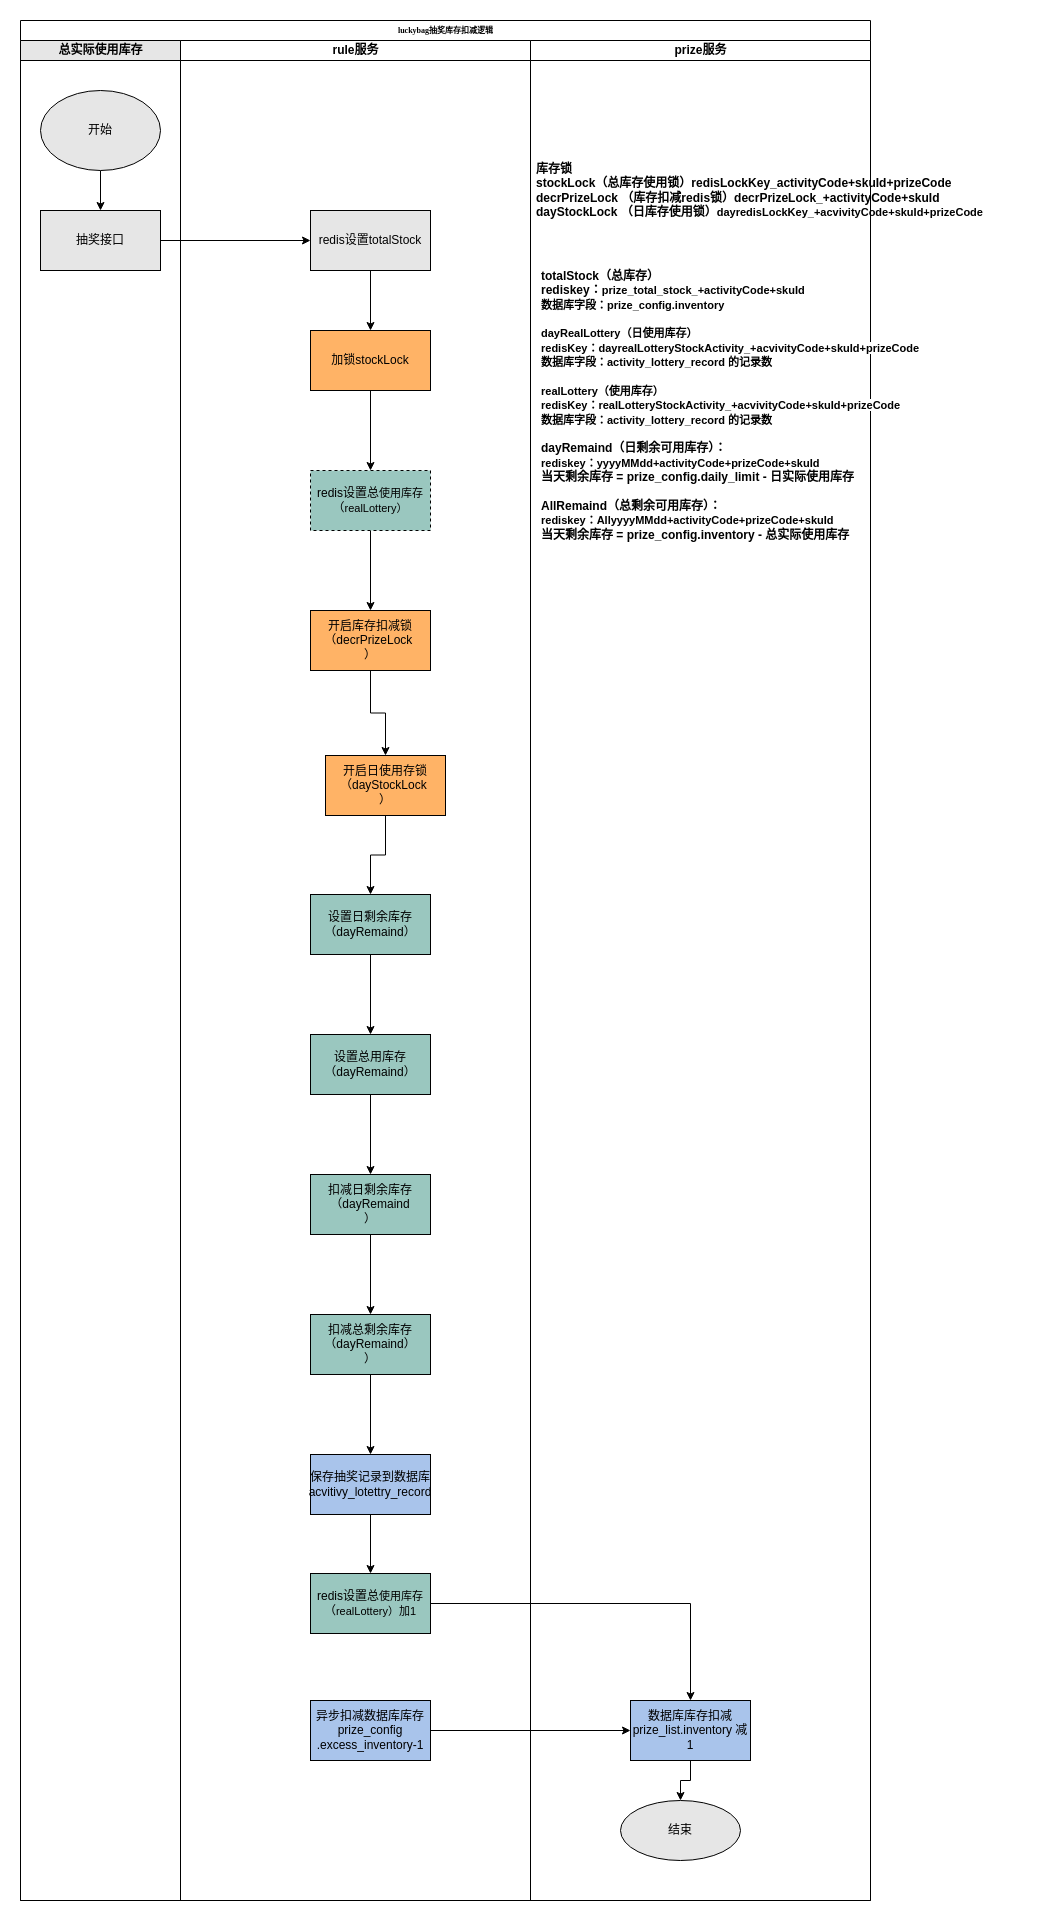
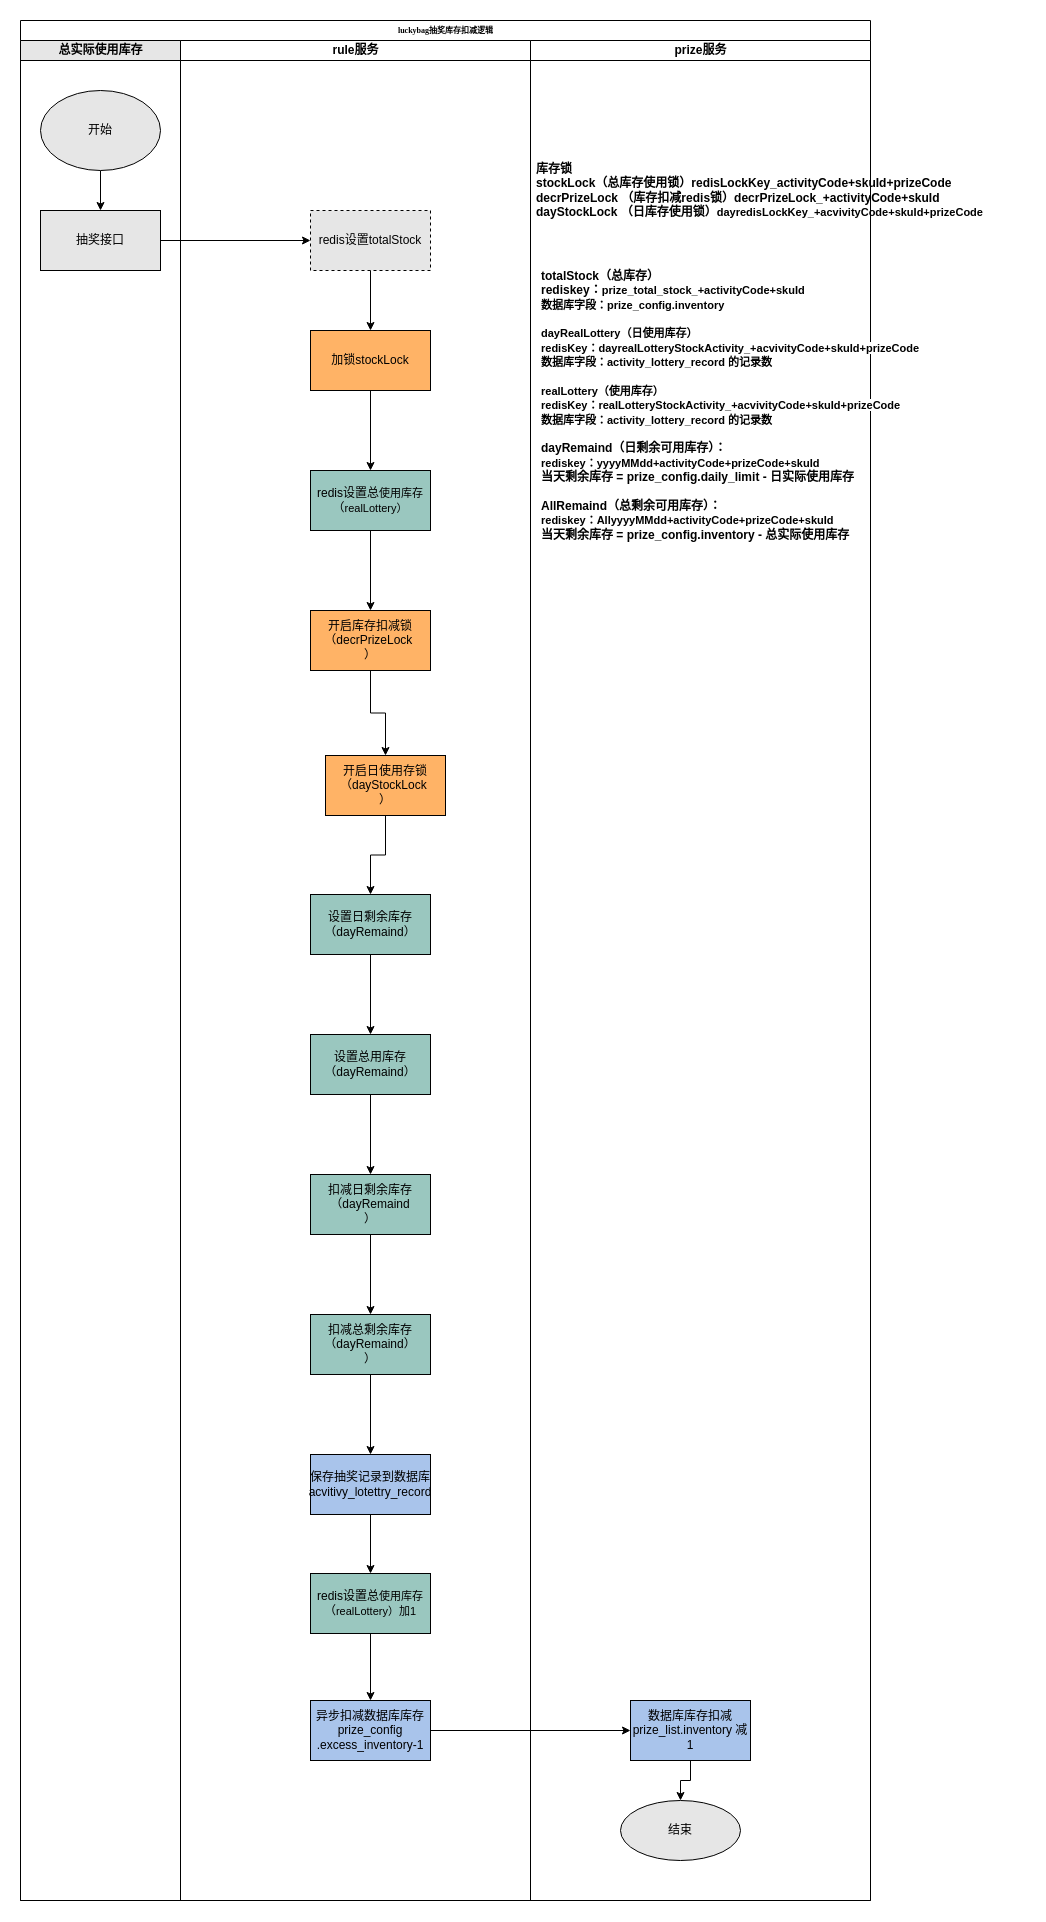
(371, 241) -> (371, 241)
(371, 501) -> (371, 501)
(606, 1604) -> (371, 1664)
